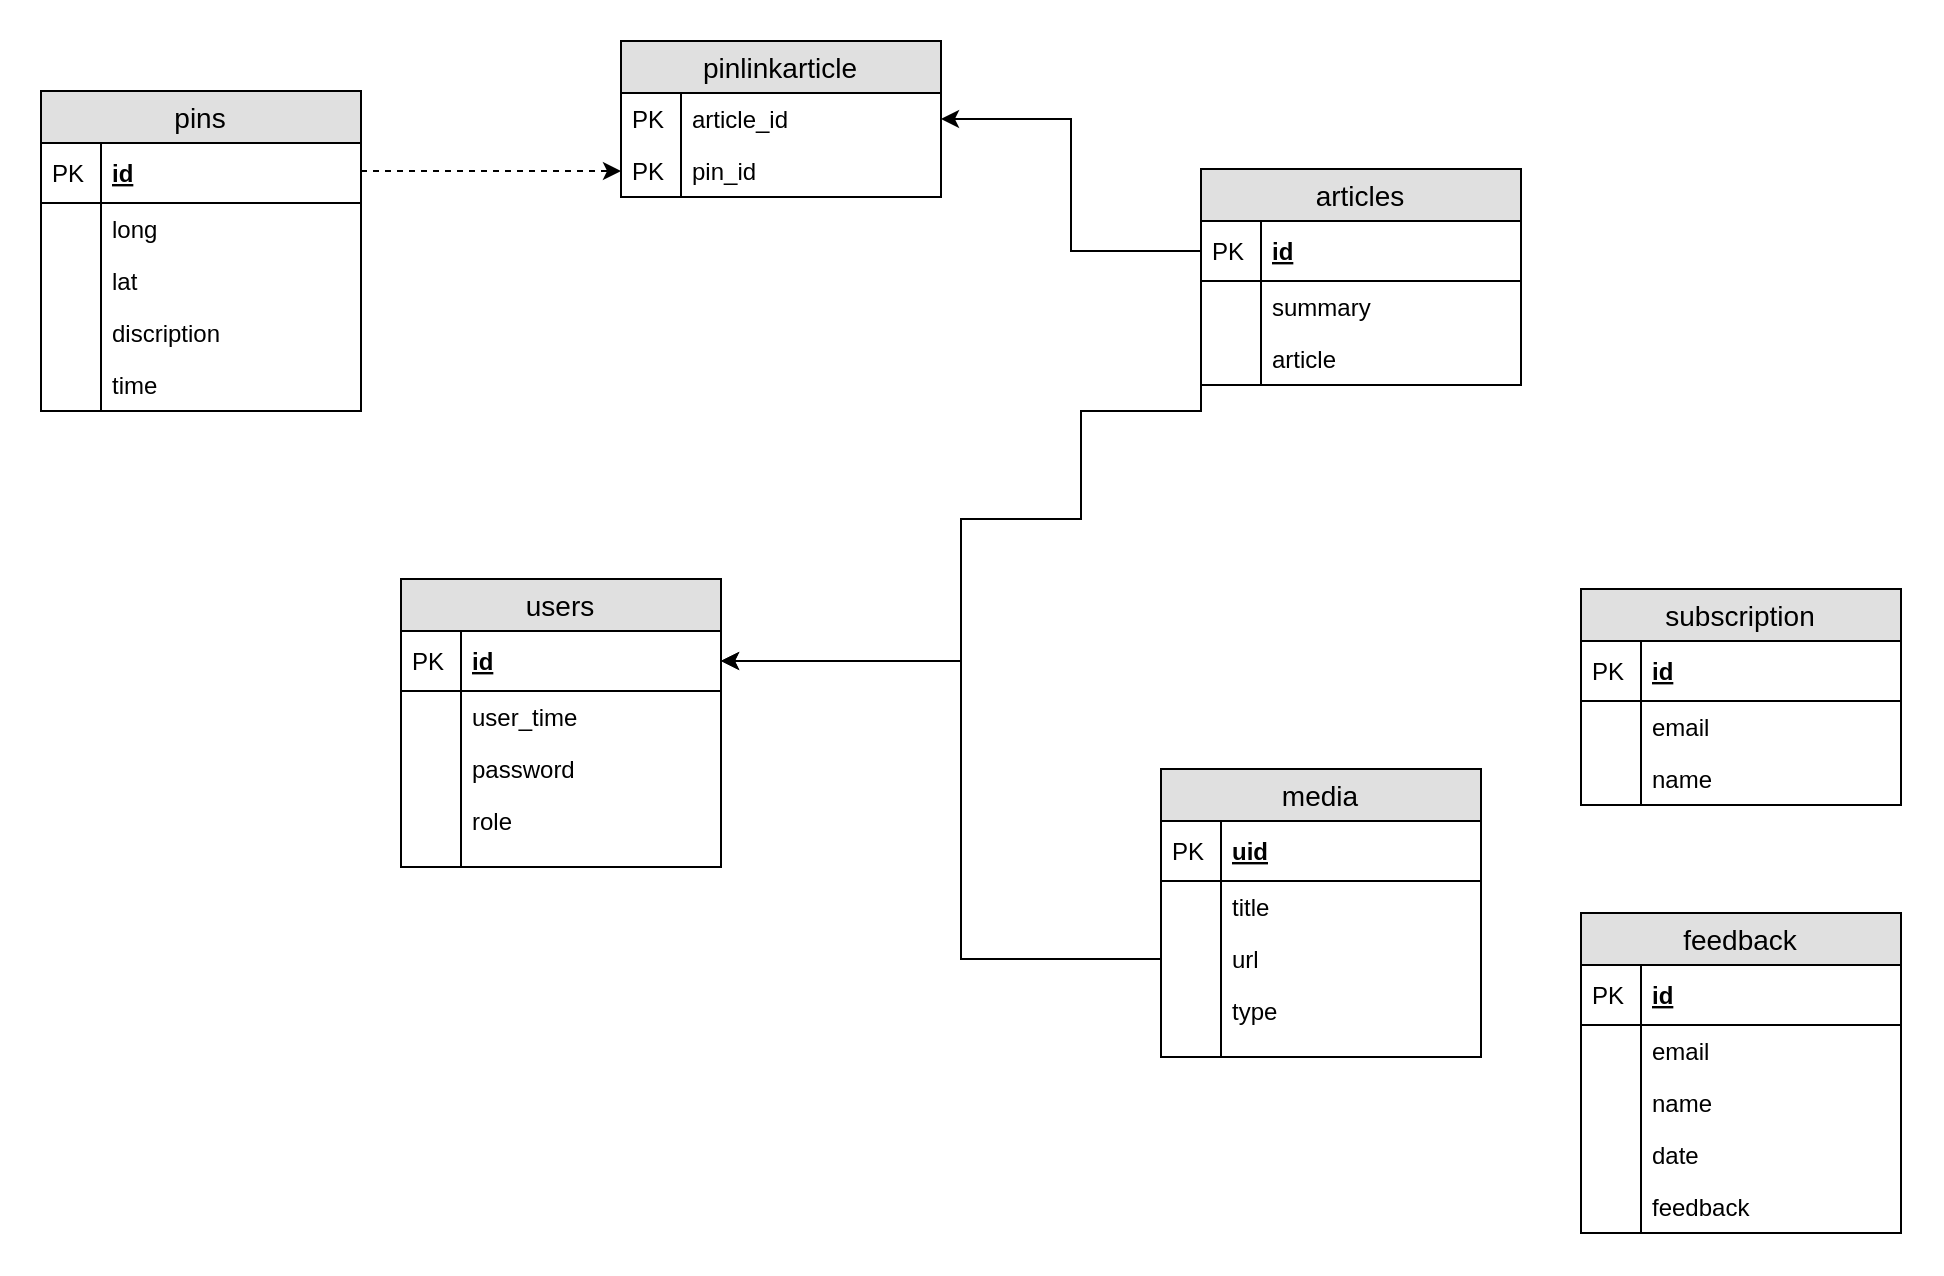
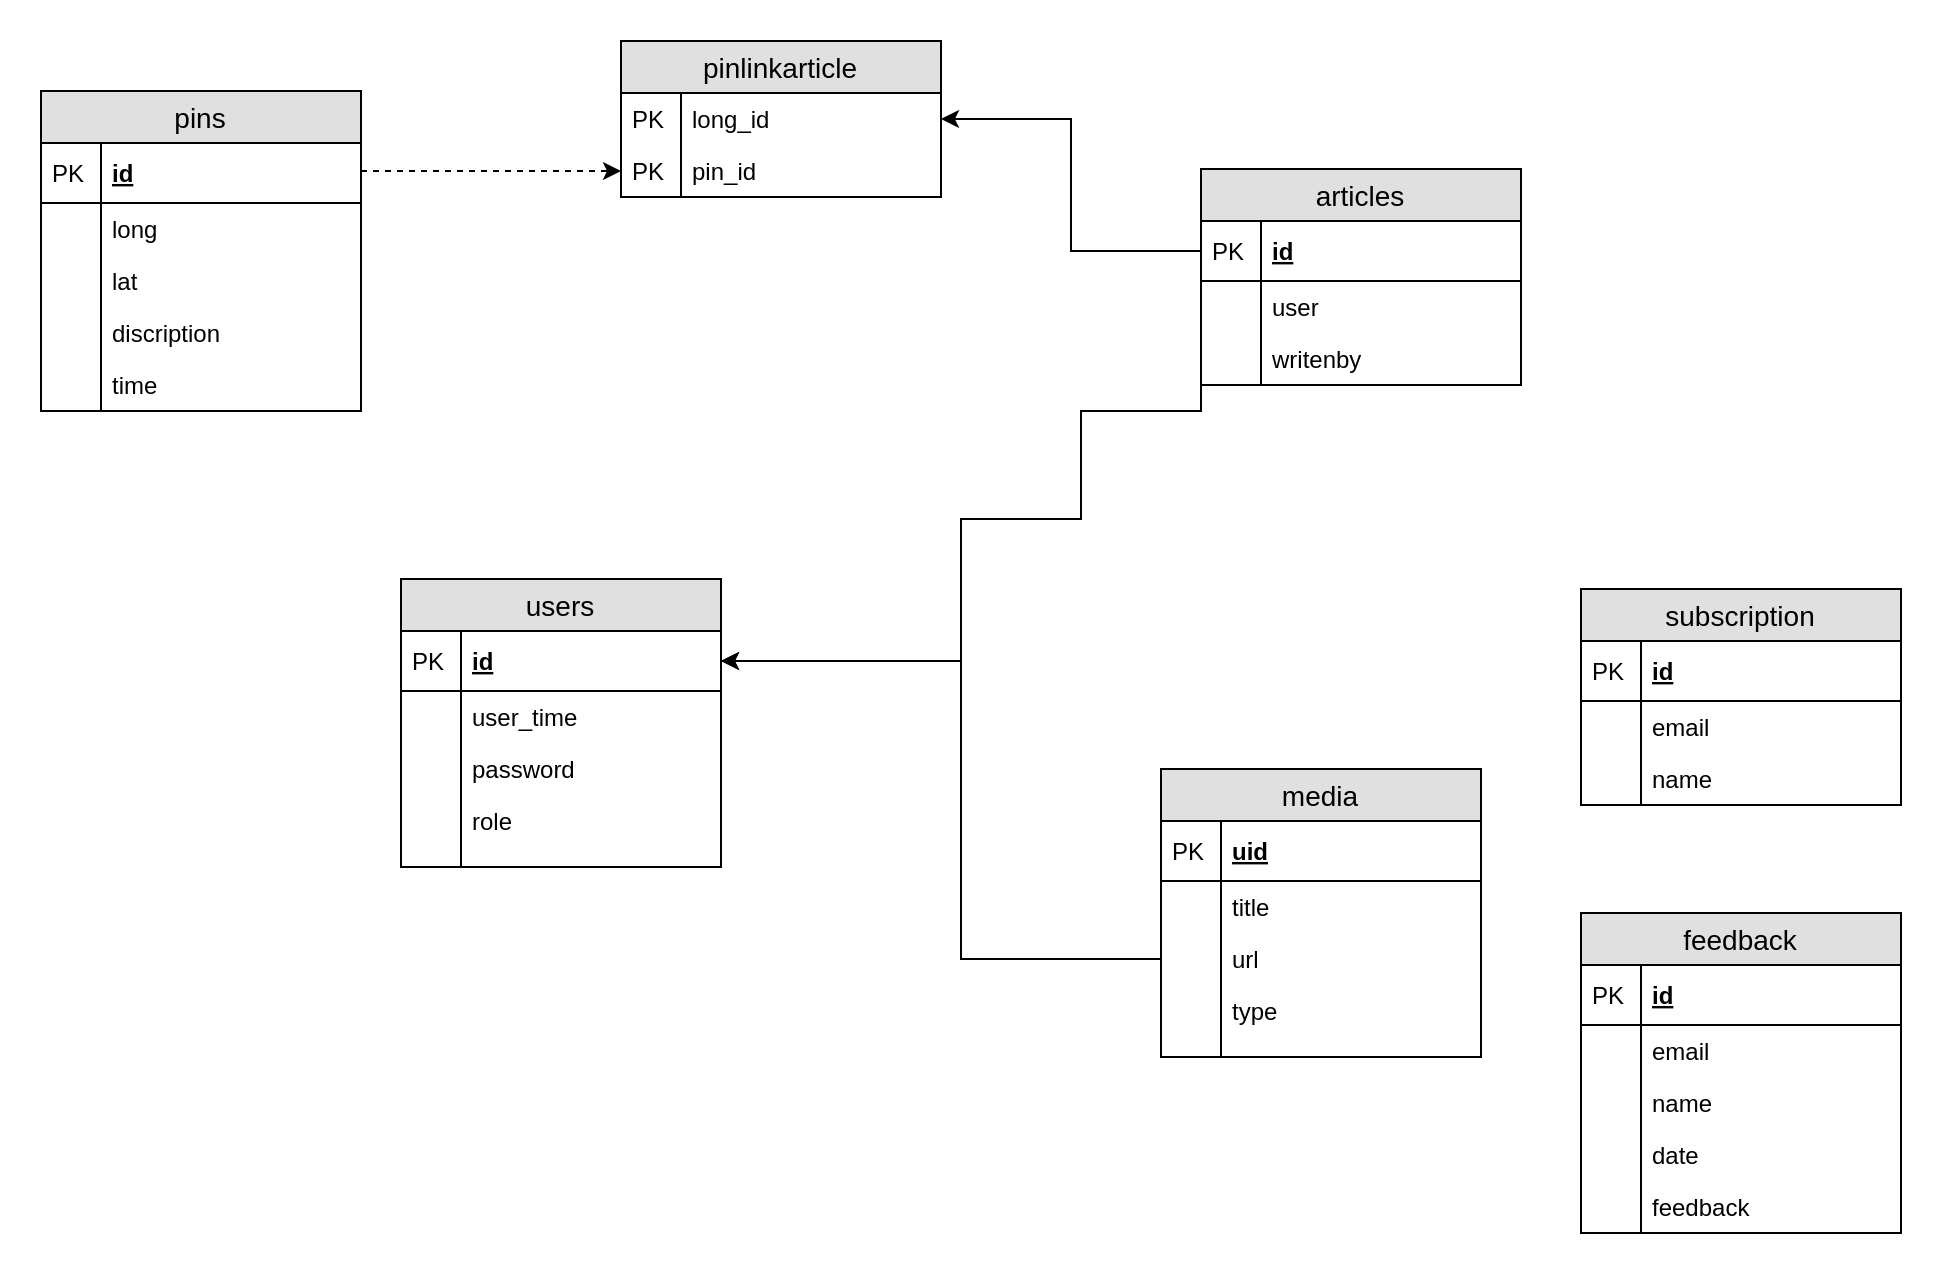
(750, 120) -> (733, 120)
(1319, 308) -> (1299, 308)
(1313, 360) -> (1323, 360)
